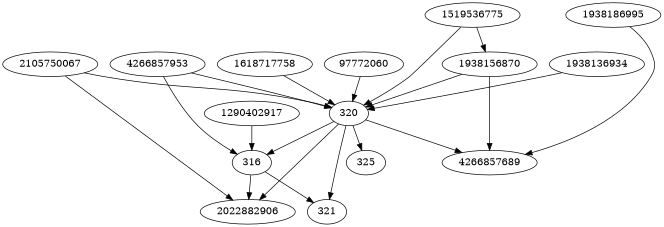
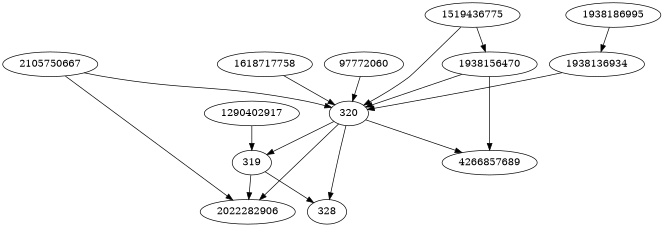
(473, 15) -> (473, 15)
(50, 64) -> (50, 64)
(158, 64) -> none
(490, 64) -> (490, 64)
(623, 108) -> (606, 36)
(252, 163) -> (252, 163)
(366, 163) -> none
(248, 212) -> (248, 212)
(327, 212) -> (327, 212)
